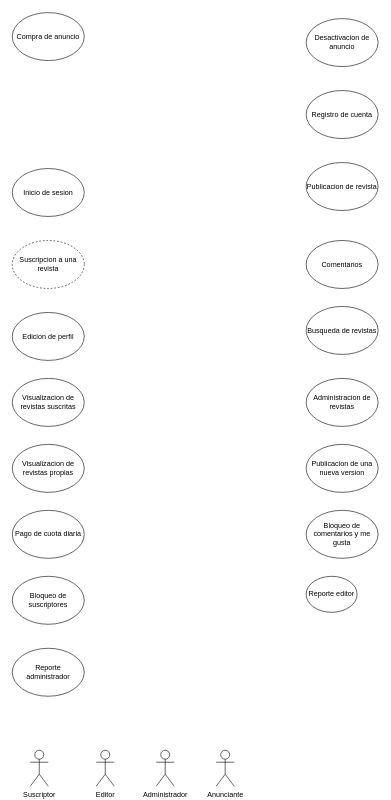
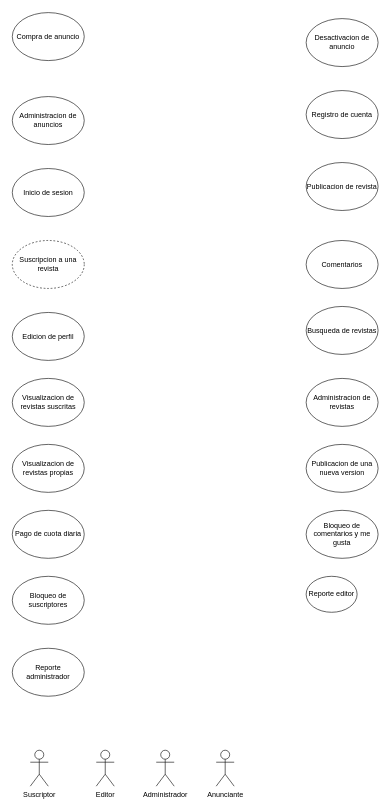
none -> (48, 120)
